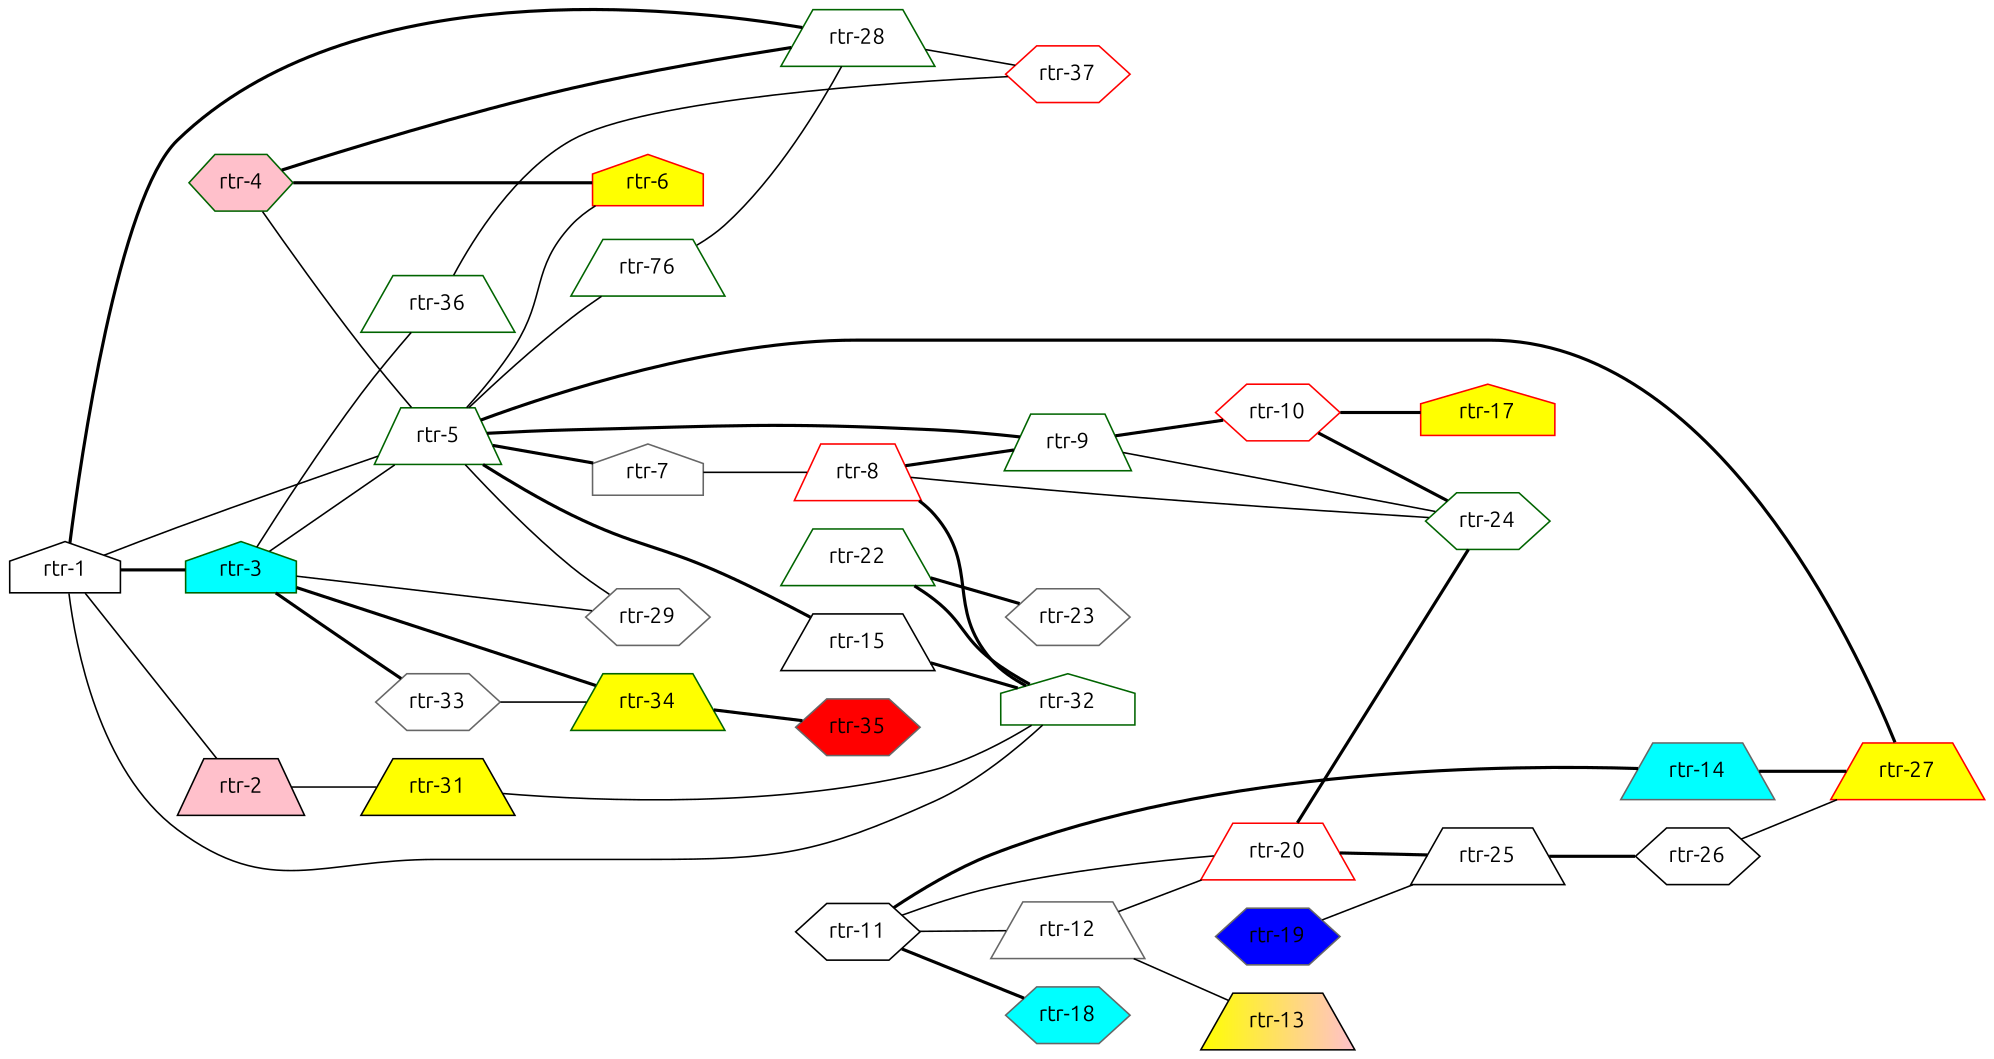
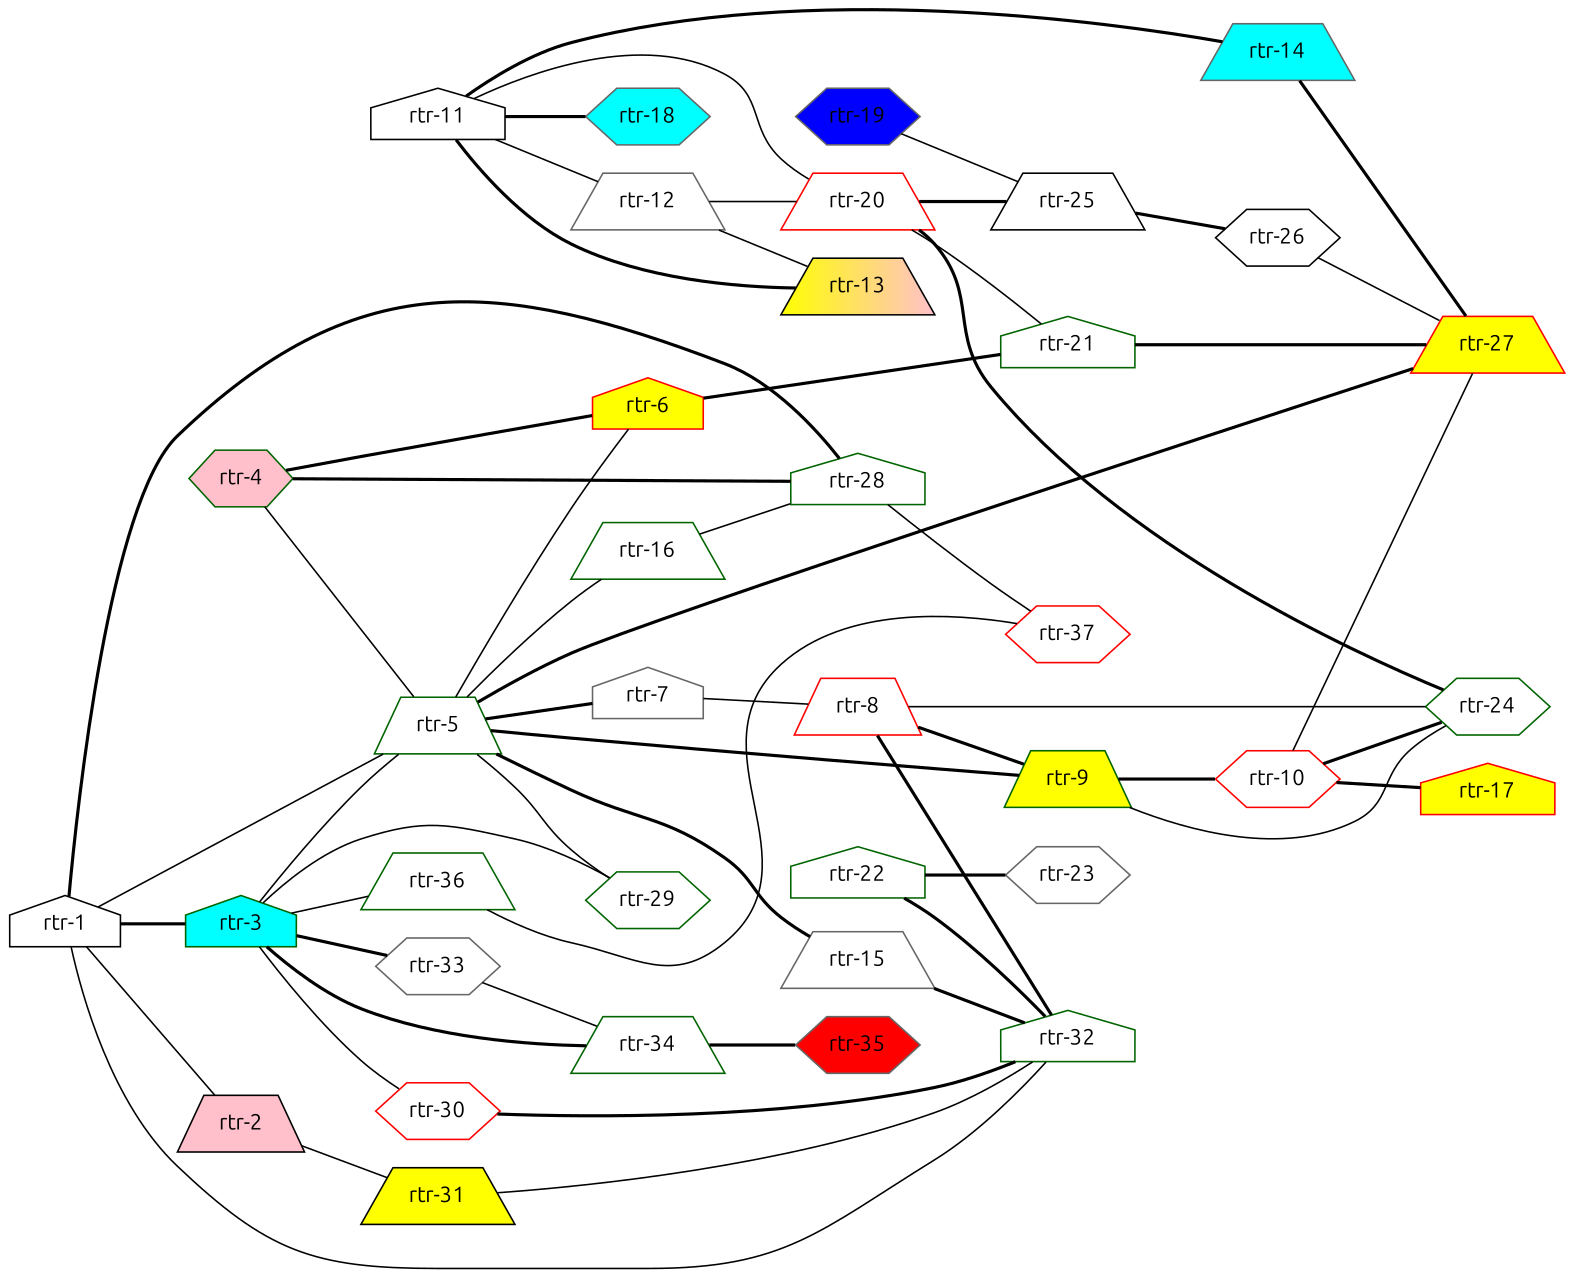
(858, 38) -> (858, 482)
none -> (605, 258)
(648, 268) -> (648, 551)
none -> (1068, 345)
(1068, 442) -> (1068, 779)
(858, 557) -> (858, 875)
none -> (1383, 562)
(648, 617) -> (648, 900)
(858, 642) -> (858, 960)
(648, 702) -> (648, 1045)
(858, 932) -> (438, 117)
none -> (438, 1111)
